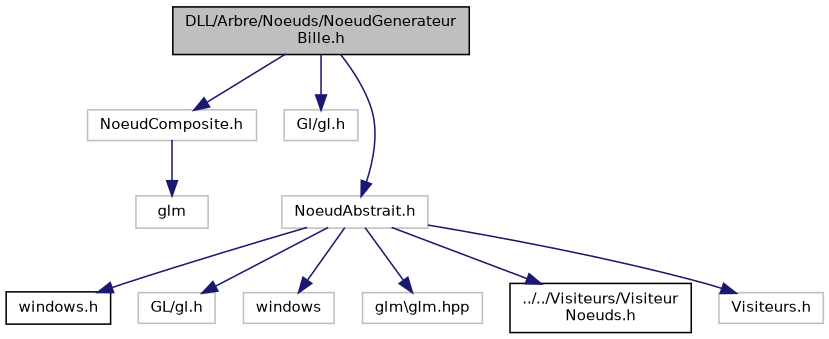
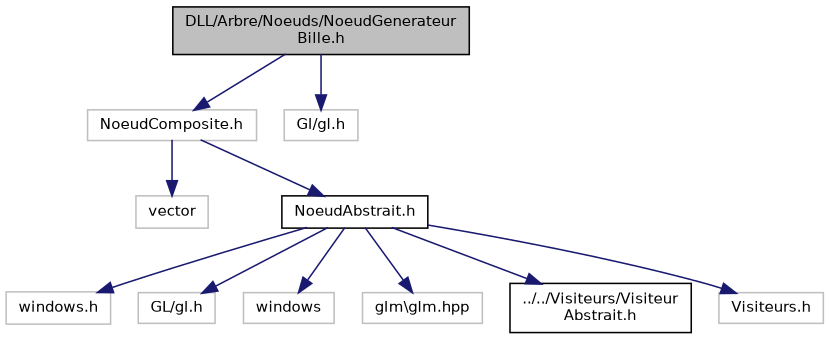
(373, 114) -> (255, 165)
(172, 212) -> (172, 212)
(355, 212) -> (355, 212)
(58, 308) -> (58, 308)
(601, 308) -> (601, 308)
